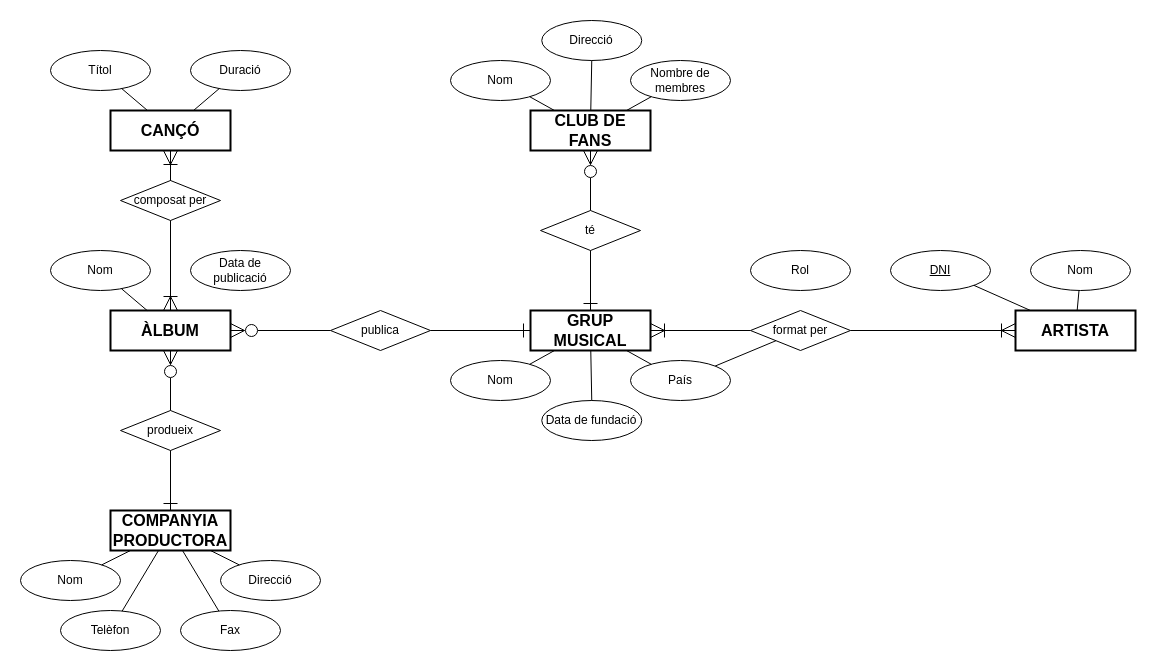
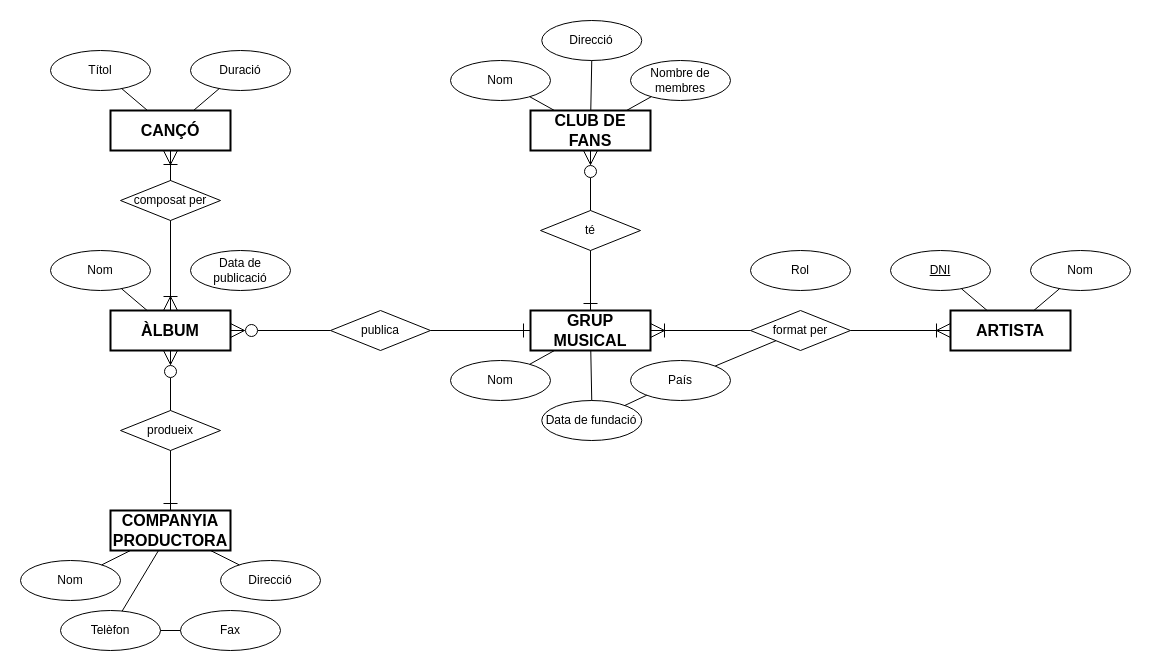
(1076, 331) -> (1011, 331)
(640, 358) -> (636, 400)
(201, 581) -> (171, 631)
